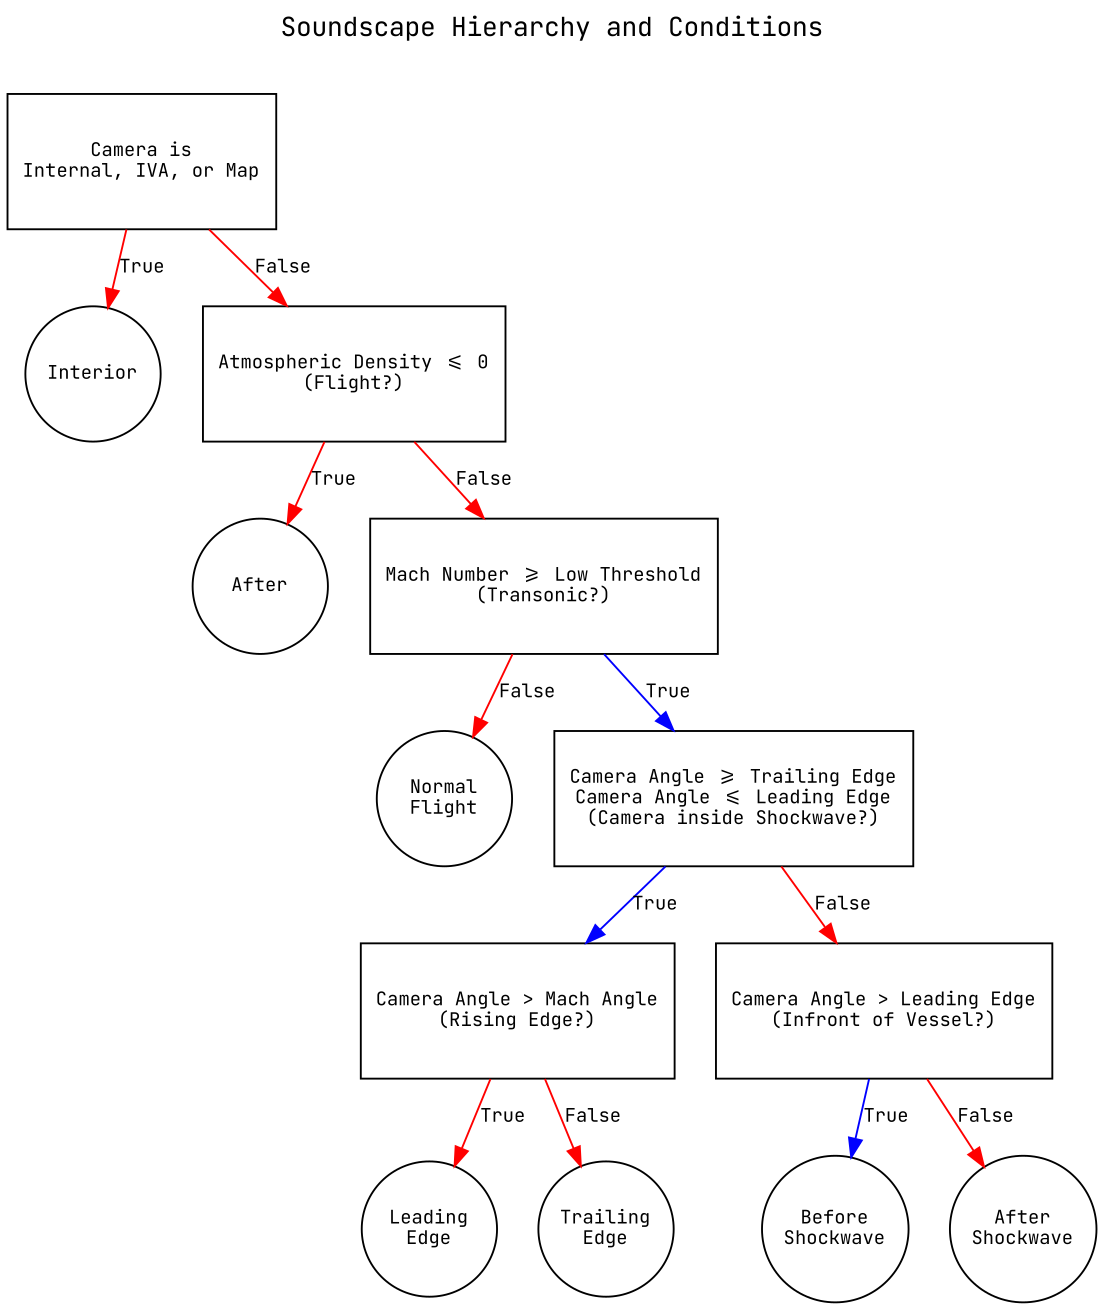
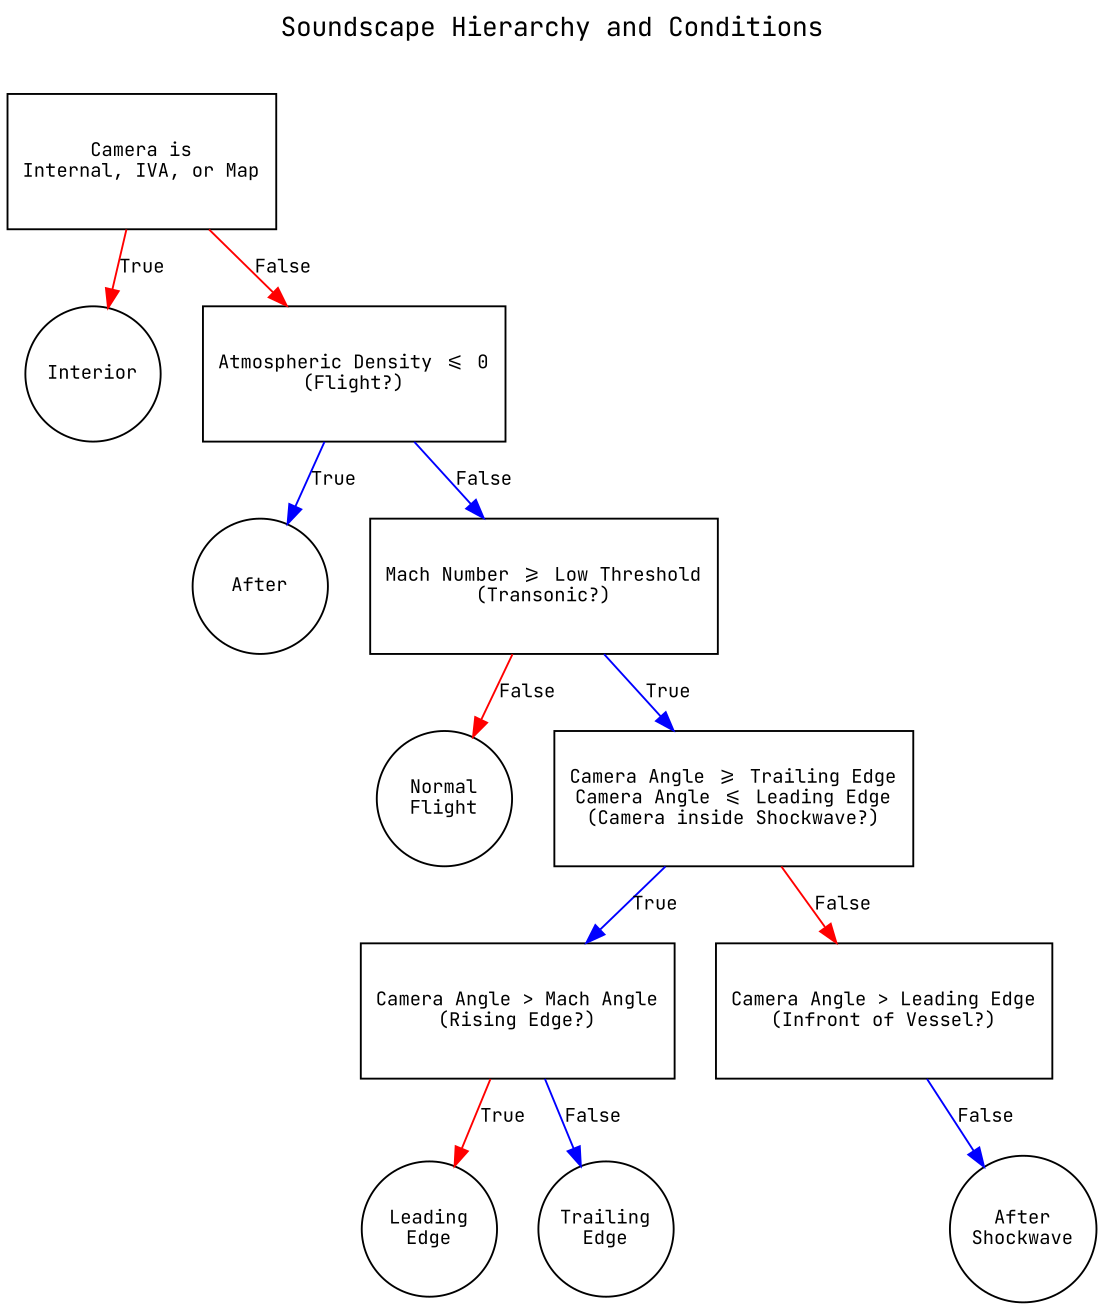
(443, 473) -> (443, 473)
(310, 474) -> (310, 474)
(559, 1114) -> (559, 1114)
(950, 1115) -> (950, 1115)
(835, 1229) -> none
